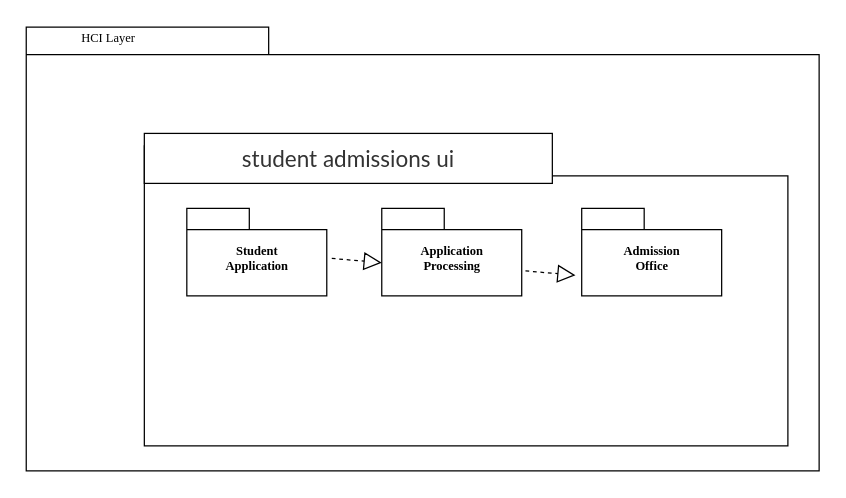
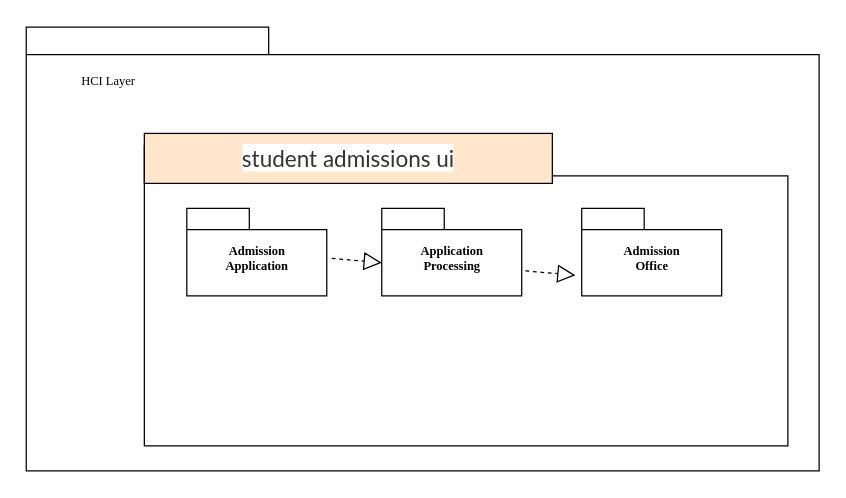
(160, 39) -> (160, 83)
(348, 158) -> (348, 158)
(258, 258) -> (258, 258)
